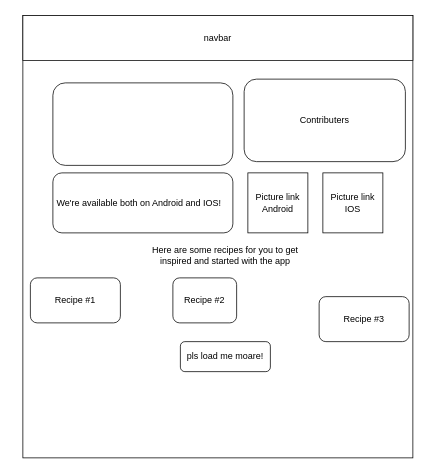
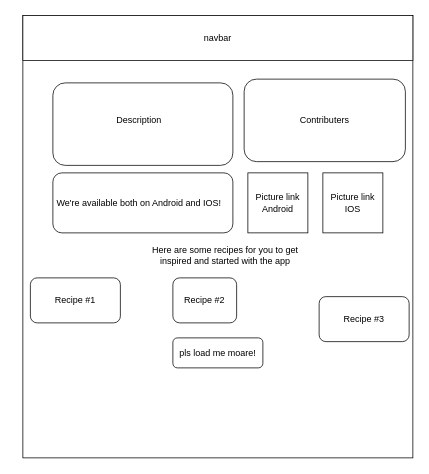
none -> (139, 120)
(225, 357) -> (218, 353)
